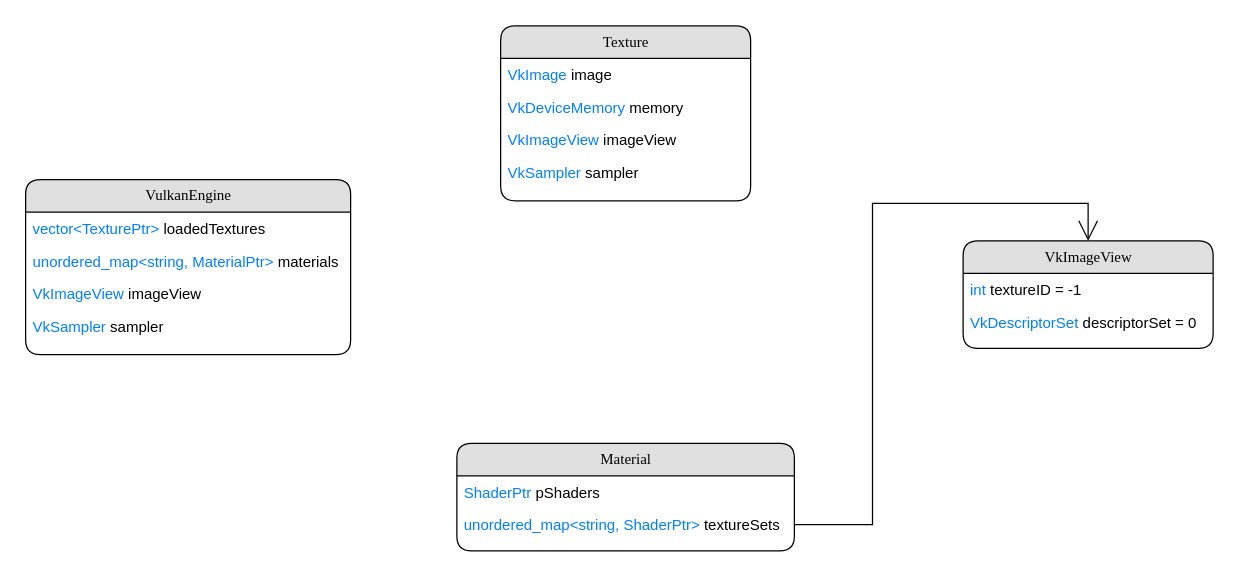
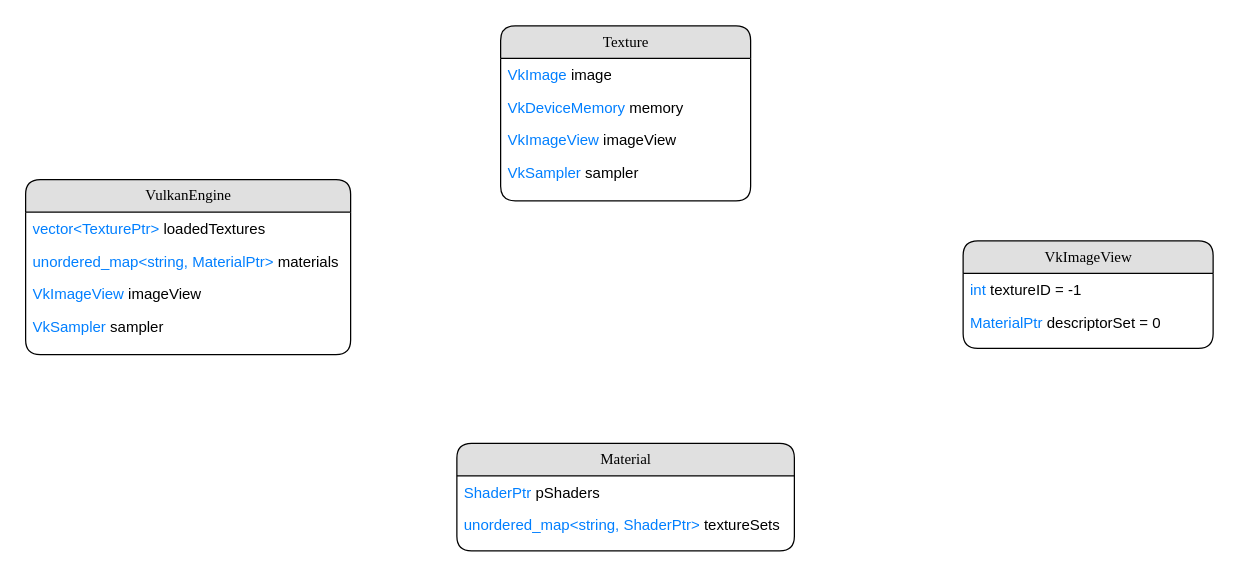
(873, 278) -> none
(1089, 332) -> (1081, 323)
